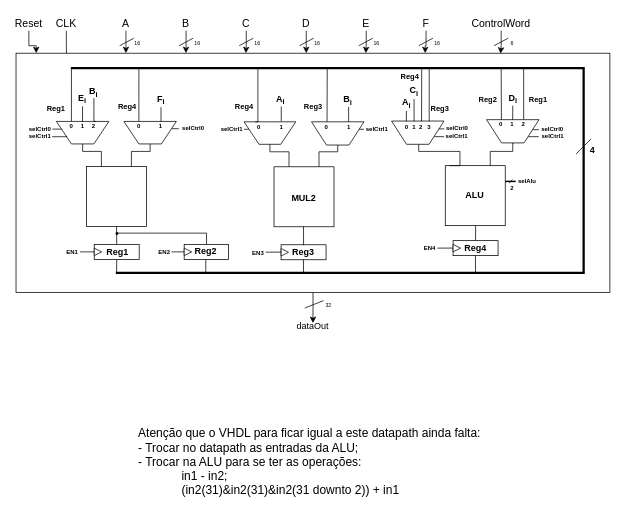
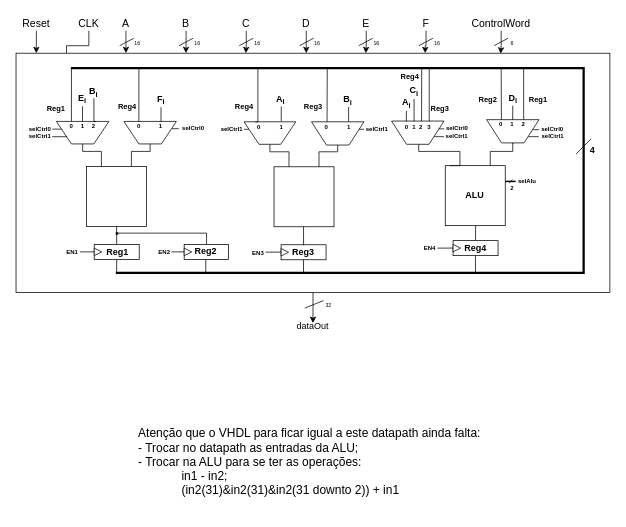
(29, 23) -> (36, 23)
(66, 23) -> (89, 23)
(304, 198) -> none
